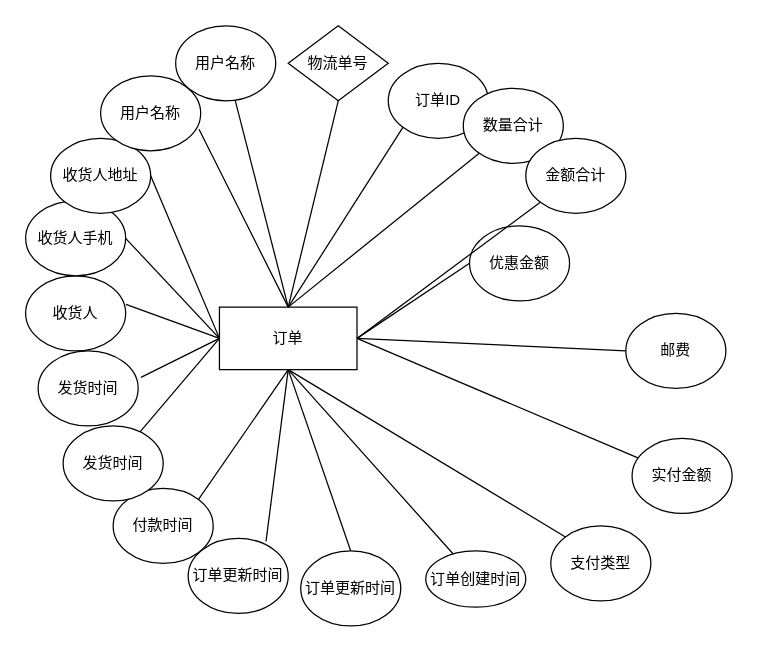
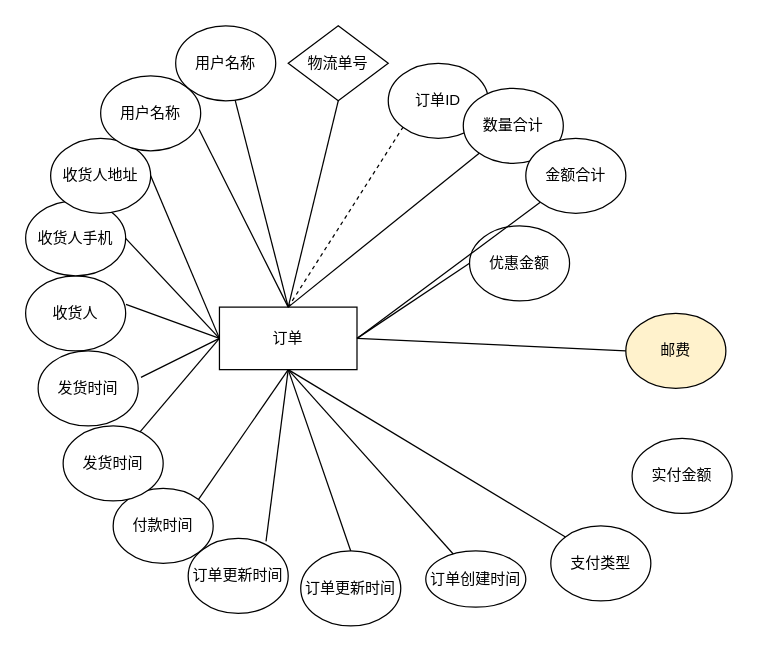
(347, 214) -> (347, 214)
(676, 351) -> (676, 351)
(500, 399) -> none
